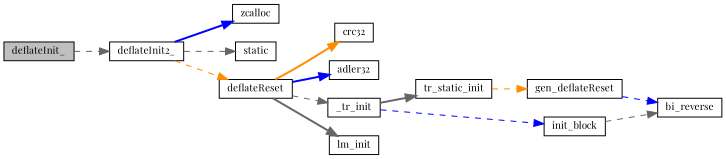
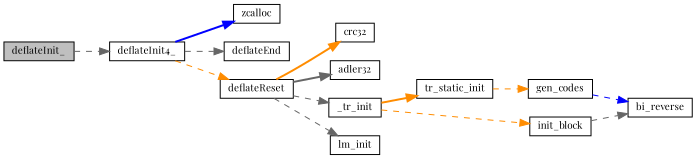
(147, 51) -> (147, 51)
(256, 51) -> (257, 51)
(306, 79) -> (307, 79)
(575, 89) -> (560, 89)
(393, 100) -> (394, 100)
(301, 114) -> (301, 114)
(457, 116) -> (451, 116)
